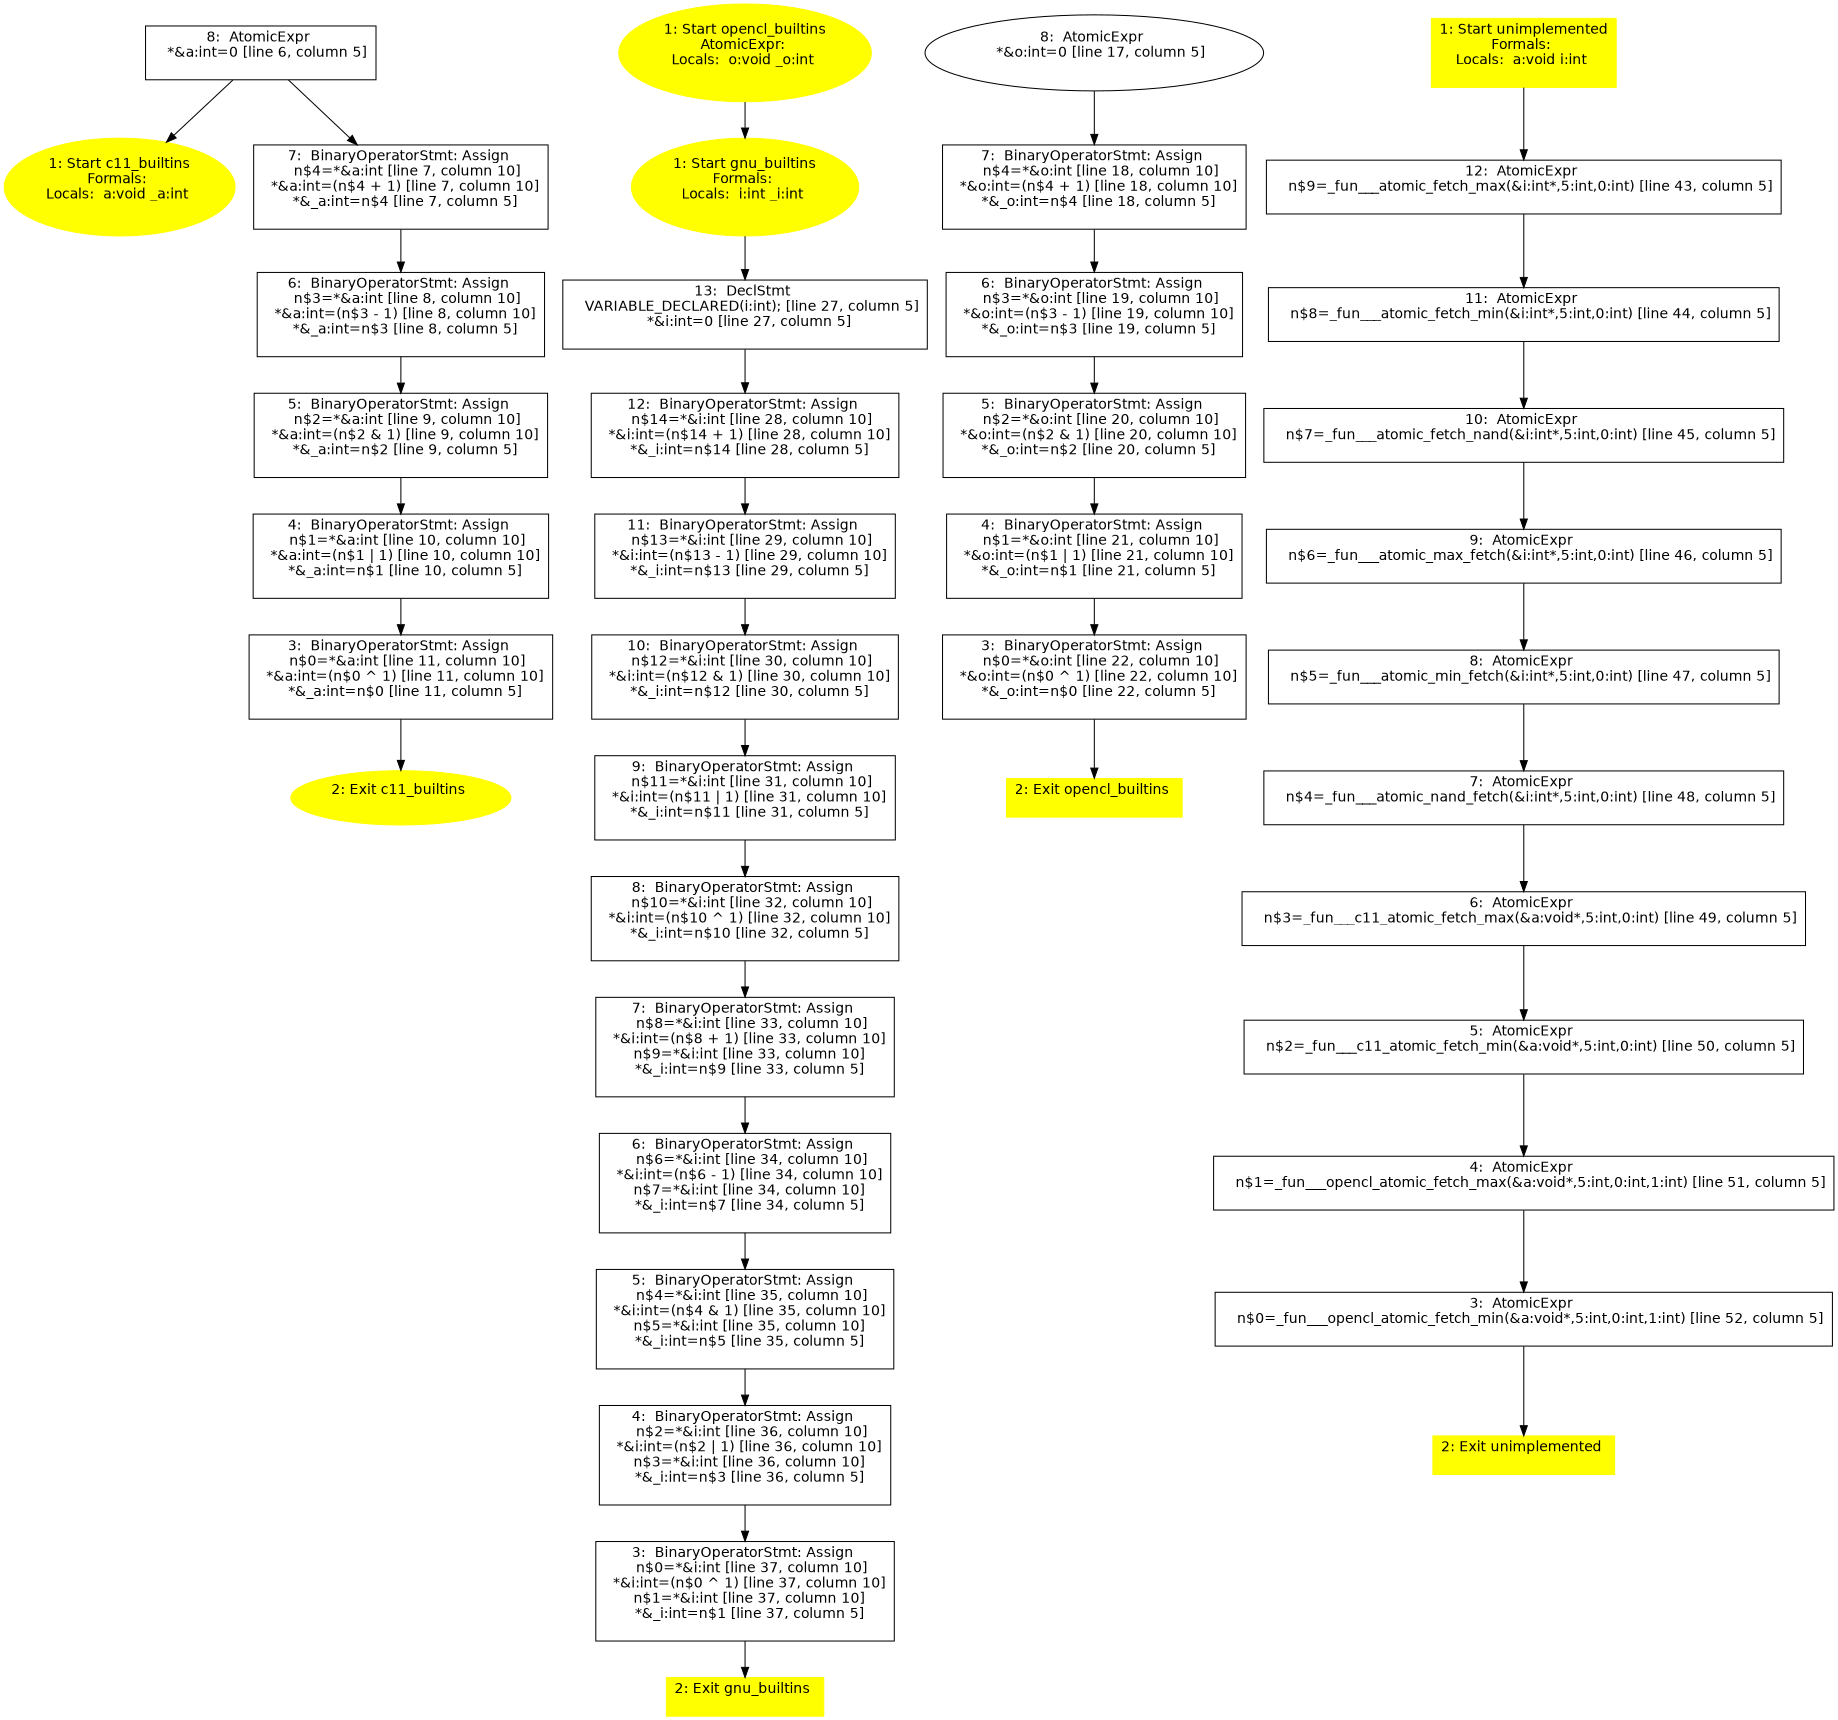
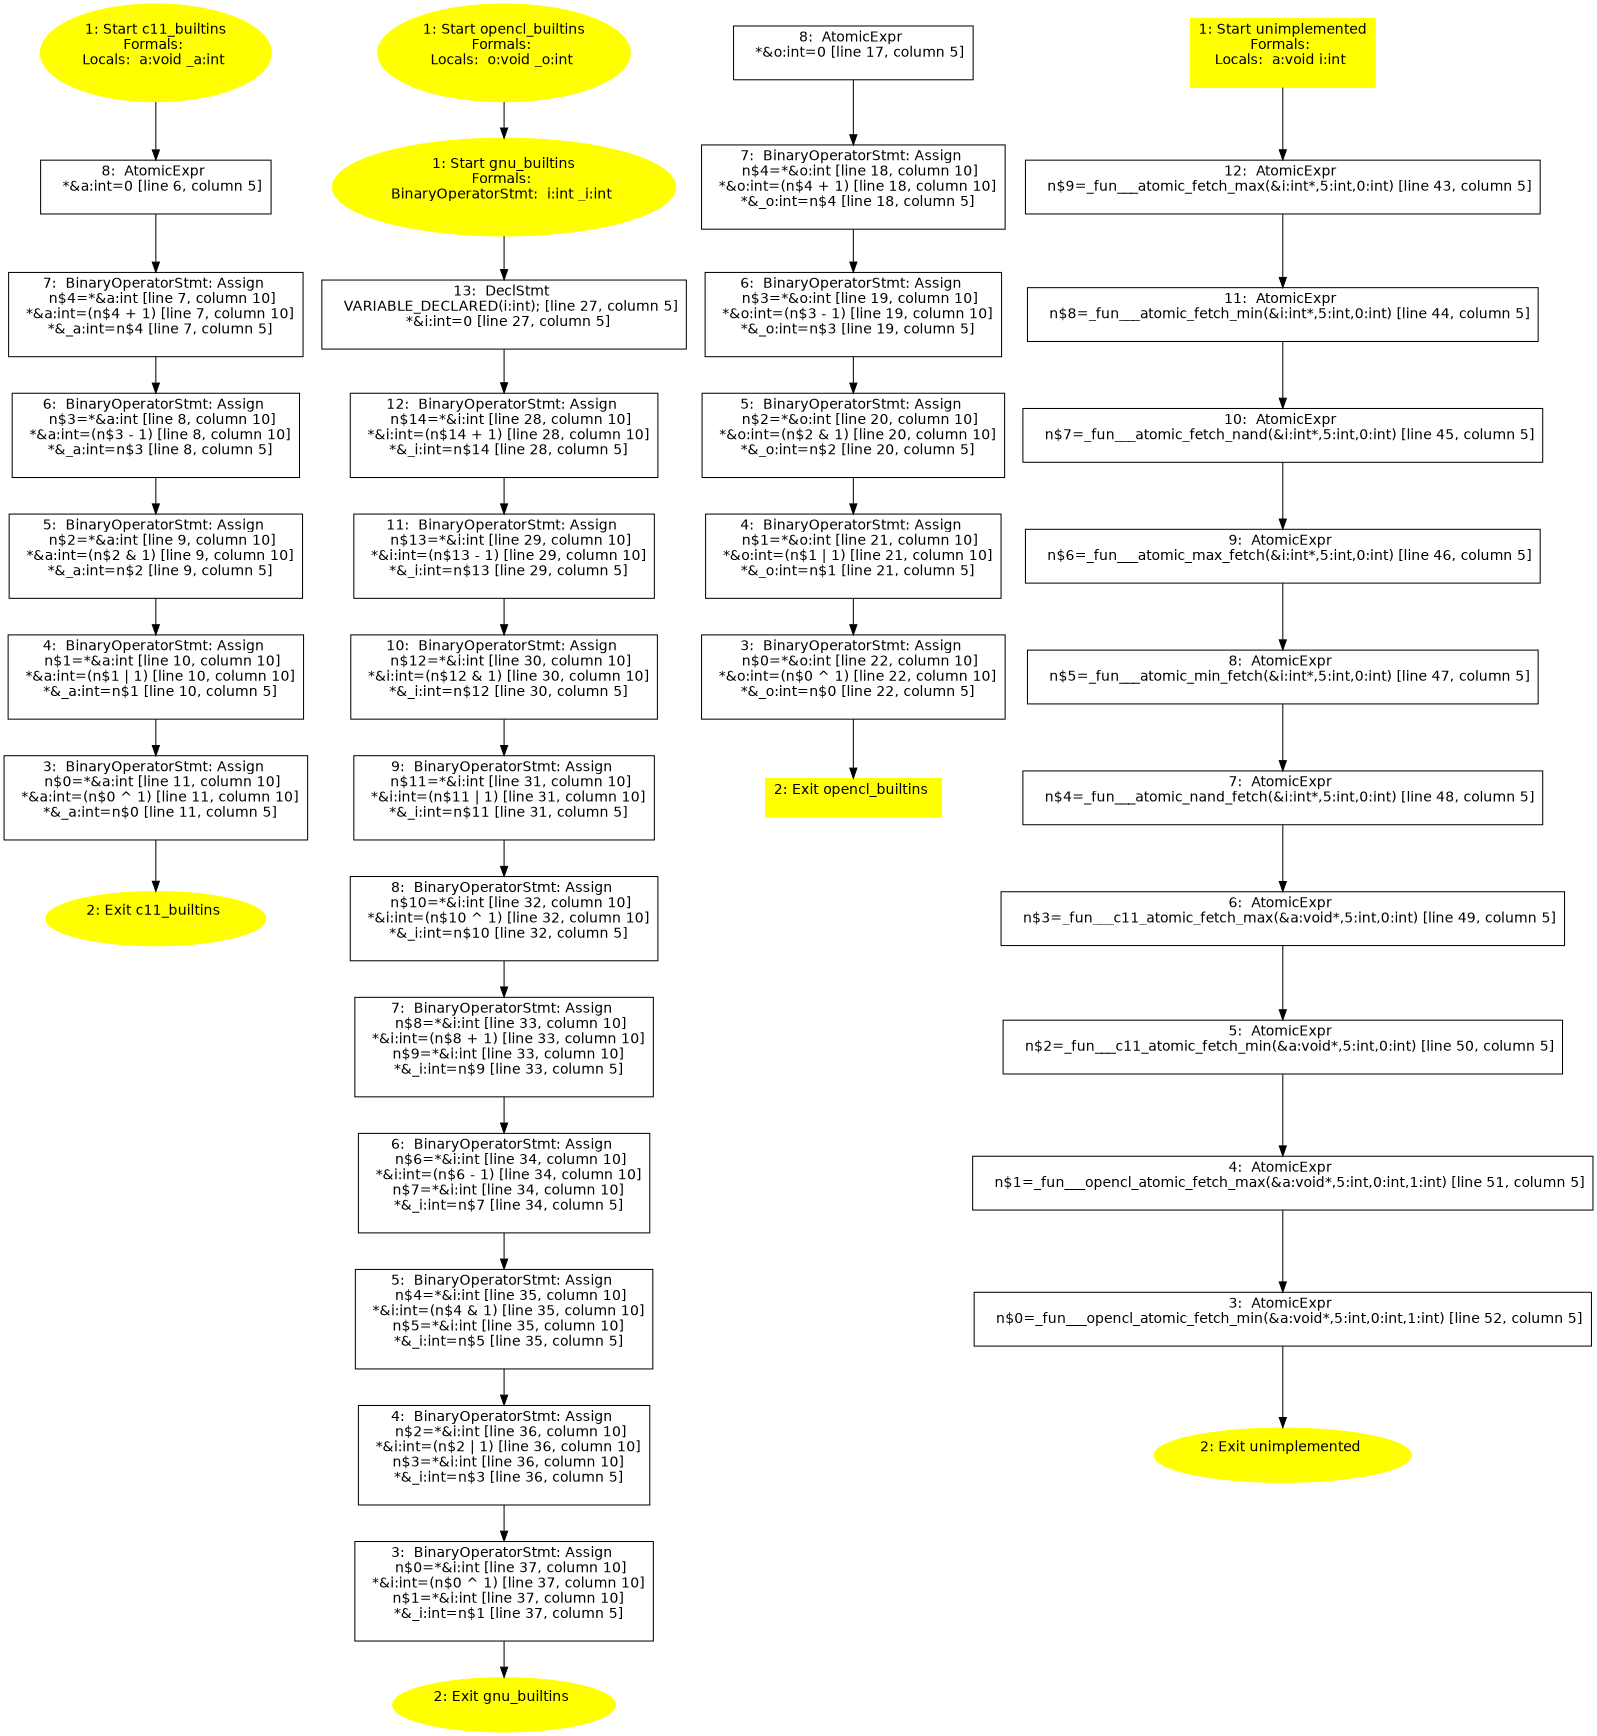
(745, 53) -> (504, 53)
(1094, 53) -> (853, 53)
(203, 108) -> (156, 126)
(745, 187) -> (504, 187)
(1524, 1455) -> (1283, 1455)
(745, 1697) -> (504, 1705)
